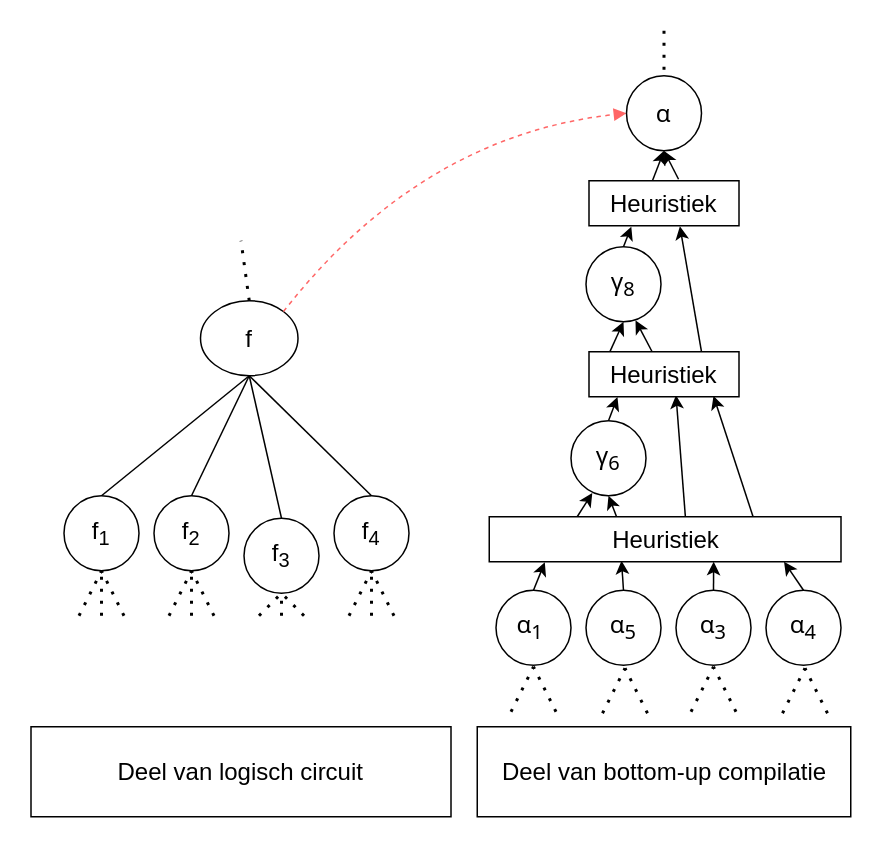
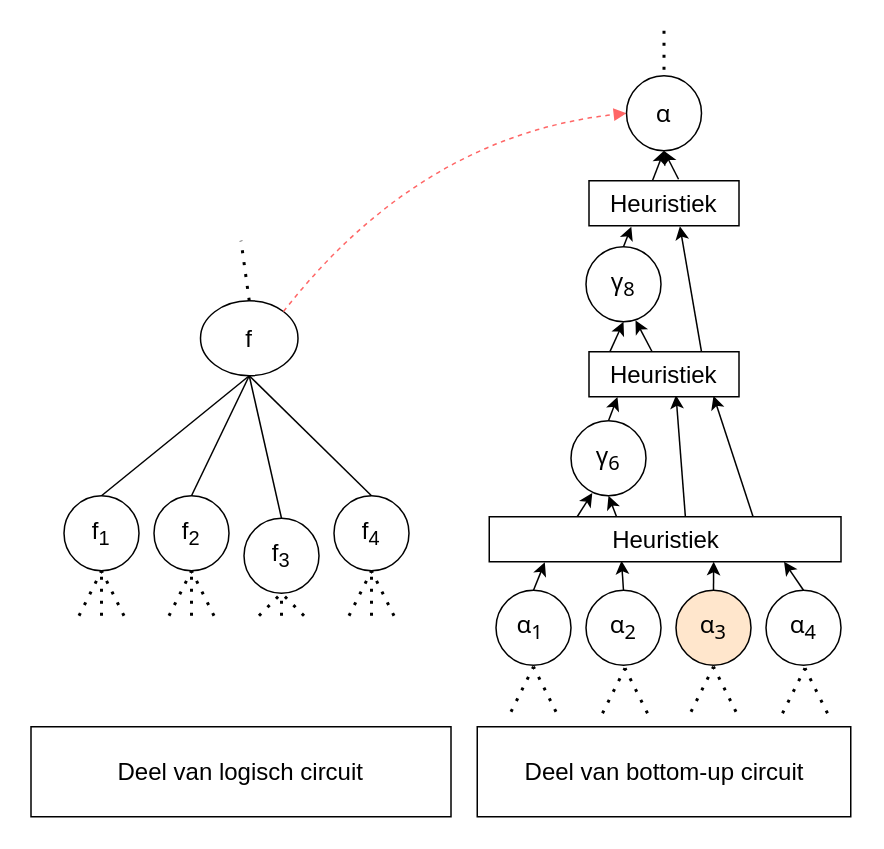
(623, 628) -> (623, 628)
(713, 628) -> (713, 628)
(665, 772) -> (665, 772)
